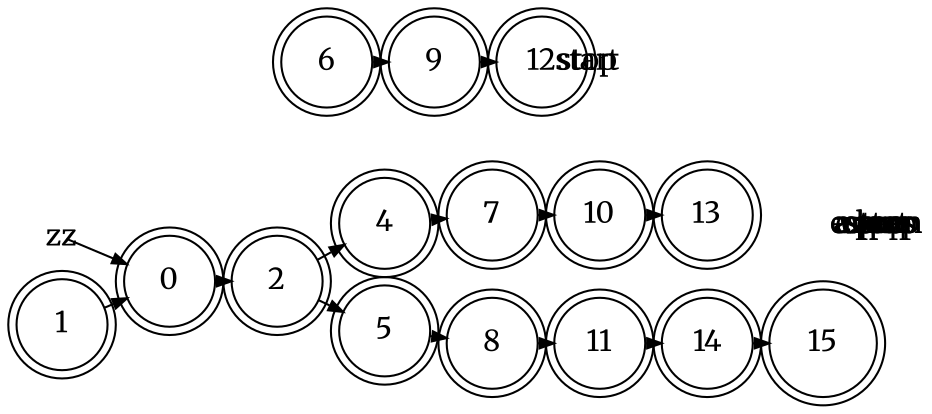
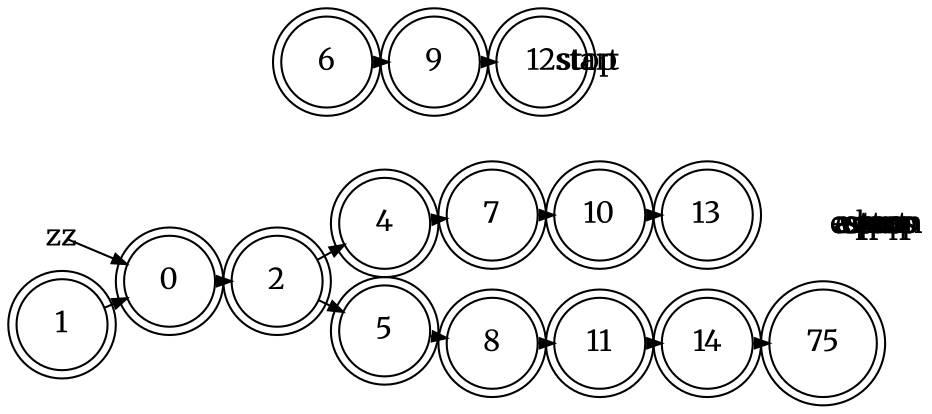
(877, 225) -> (877, 225)
(823, 343) -> (823, 343)
